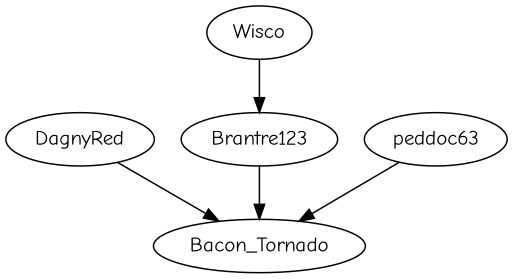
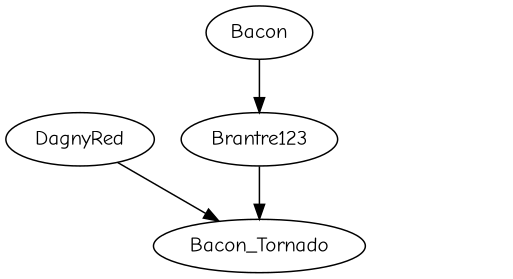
(259, 33) -> (259, 33)
(436, 139) -> none
